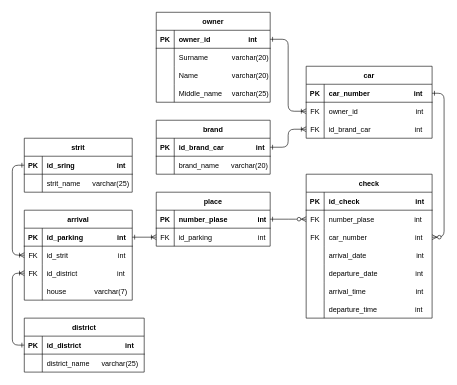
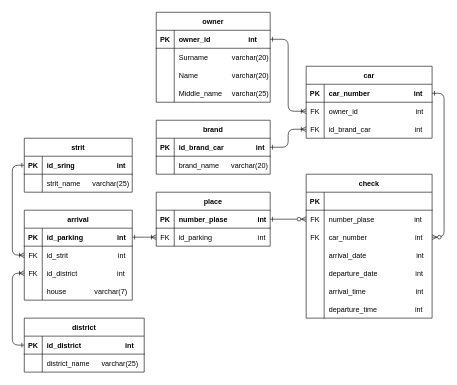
(378, 201) -> none
